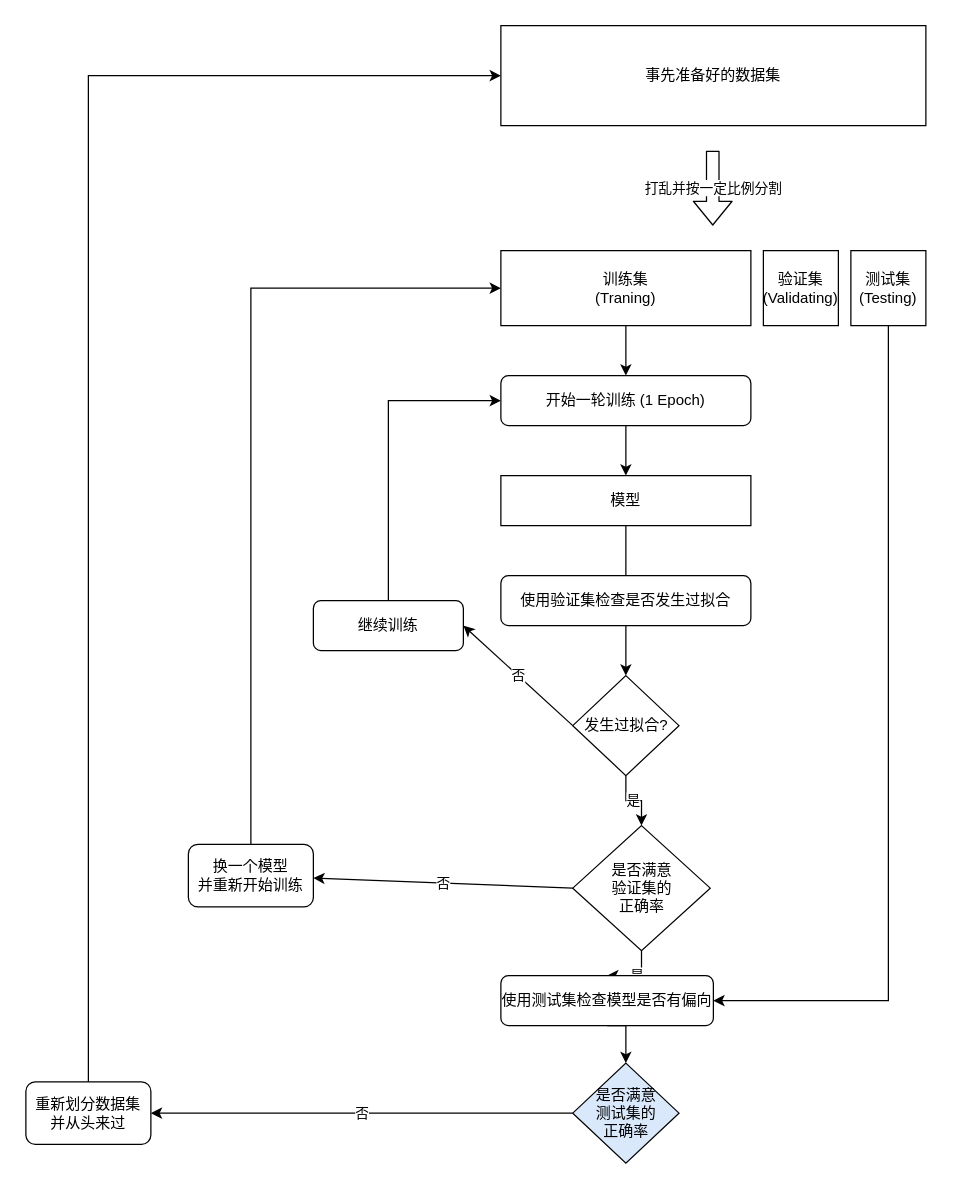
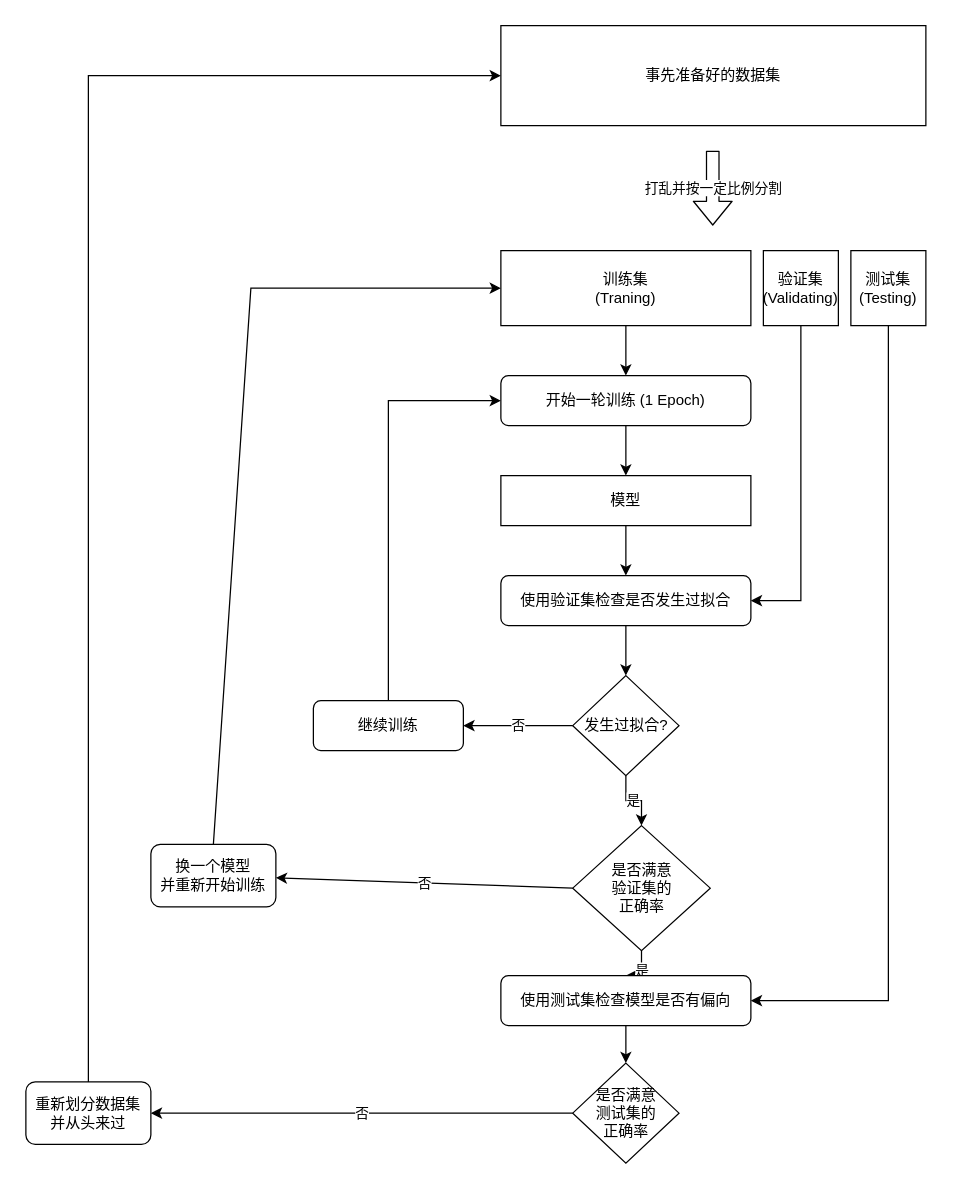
none -> (801, 484)
(626, 569) -> (626, 566)
(388, 626) -> (388, 726)
(251, 876) -> (213, 876)
(607, 1001) -> (626, 1001)
(626, 1113) -> (626, 1113)
